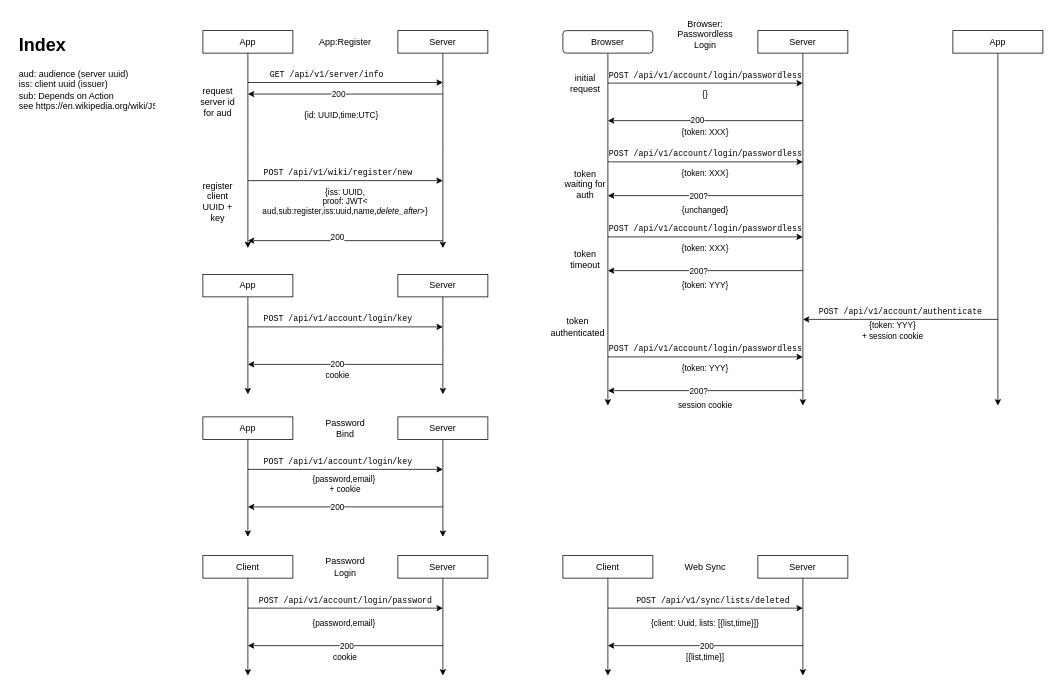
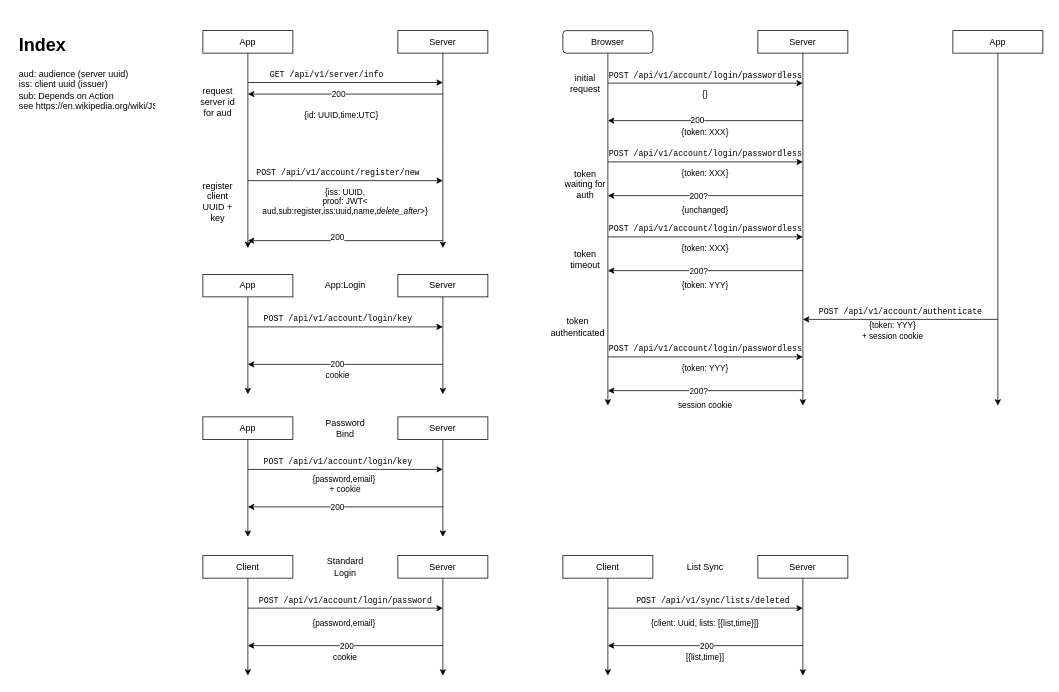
(705, 34) -> none
(345, 42) -> none
(338, 173) -> (338, 173)
none -> (345, 285)
(345, 567) -> (345, 567)
(705, 567) -> (705, 567)
